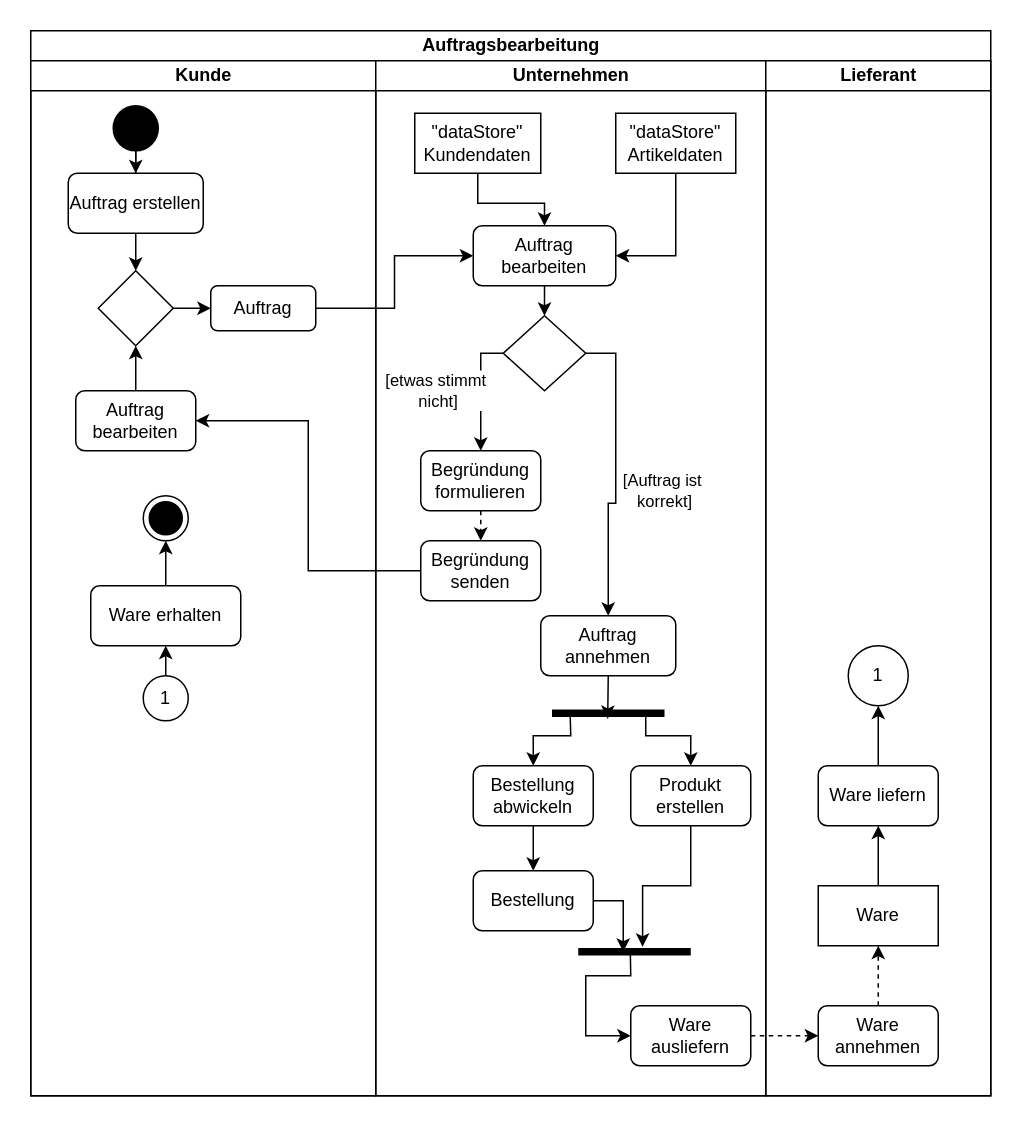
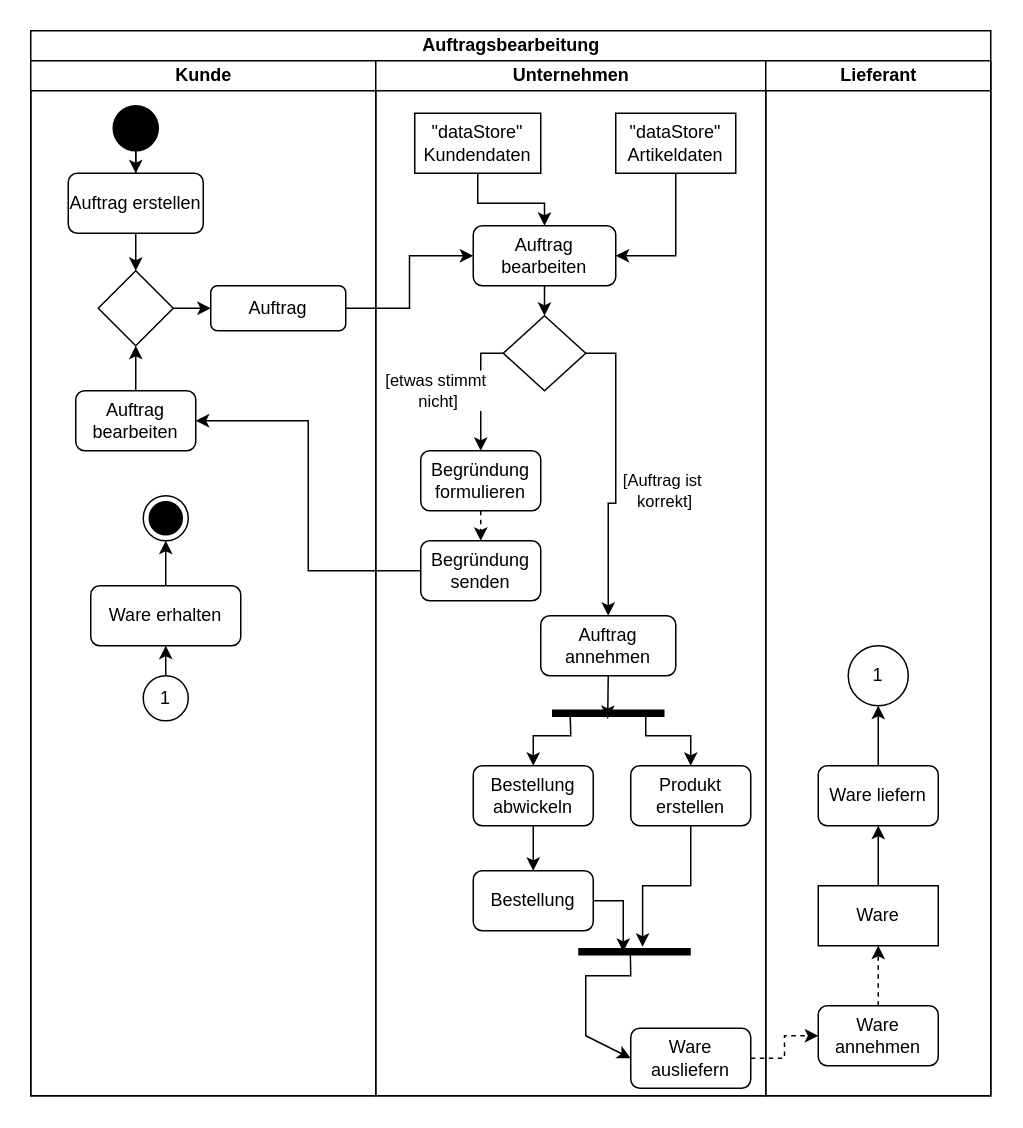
(263, 308) -> (278, 308)
(691, 1036) -> (691, 1058)
